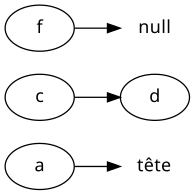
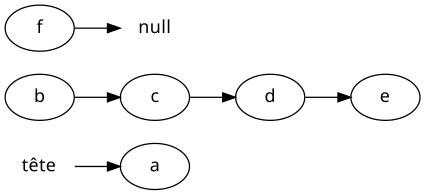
none -> (40, 97)
none -> (385, 97)
(91, 166) -> (91, 166)
